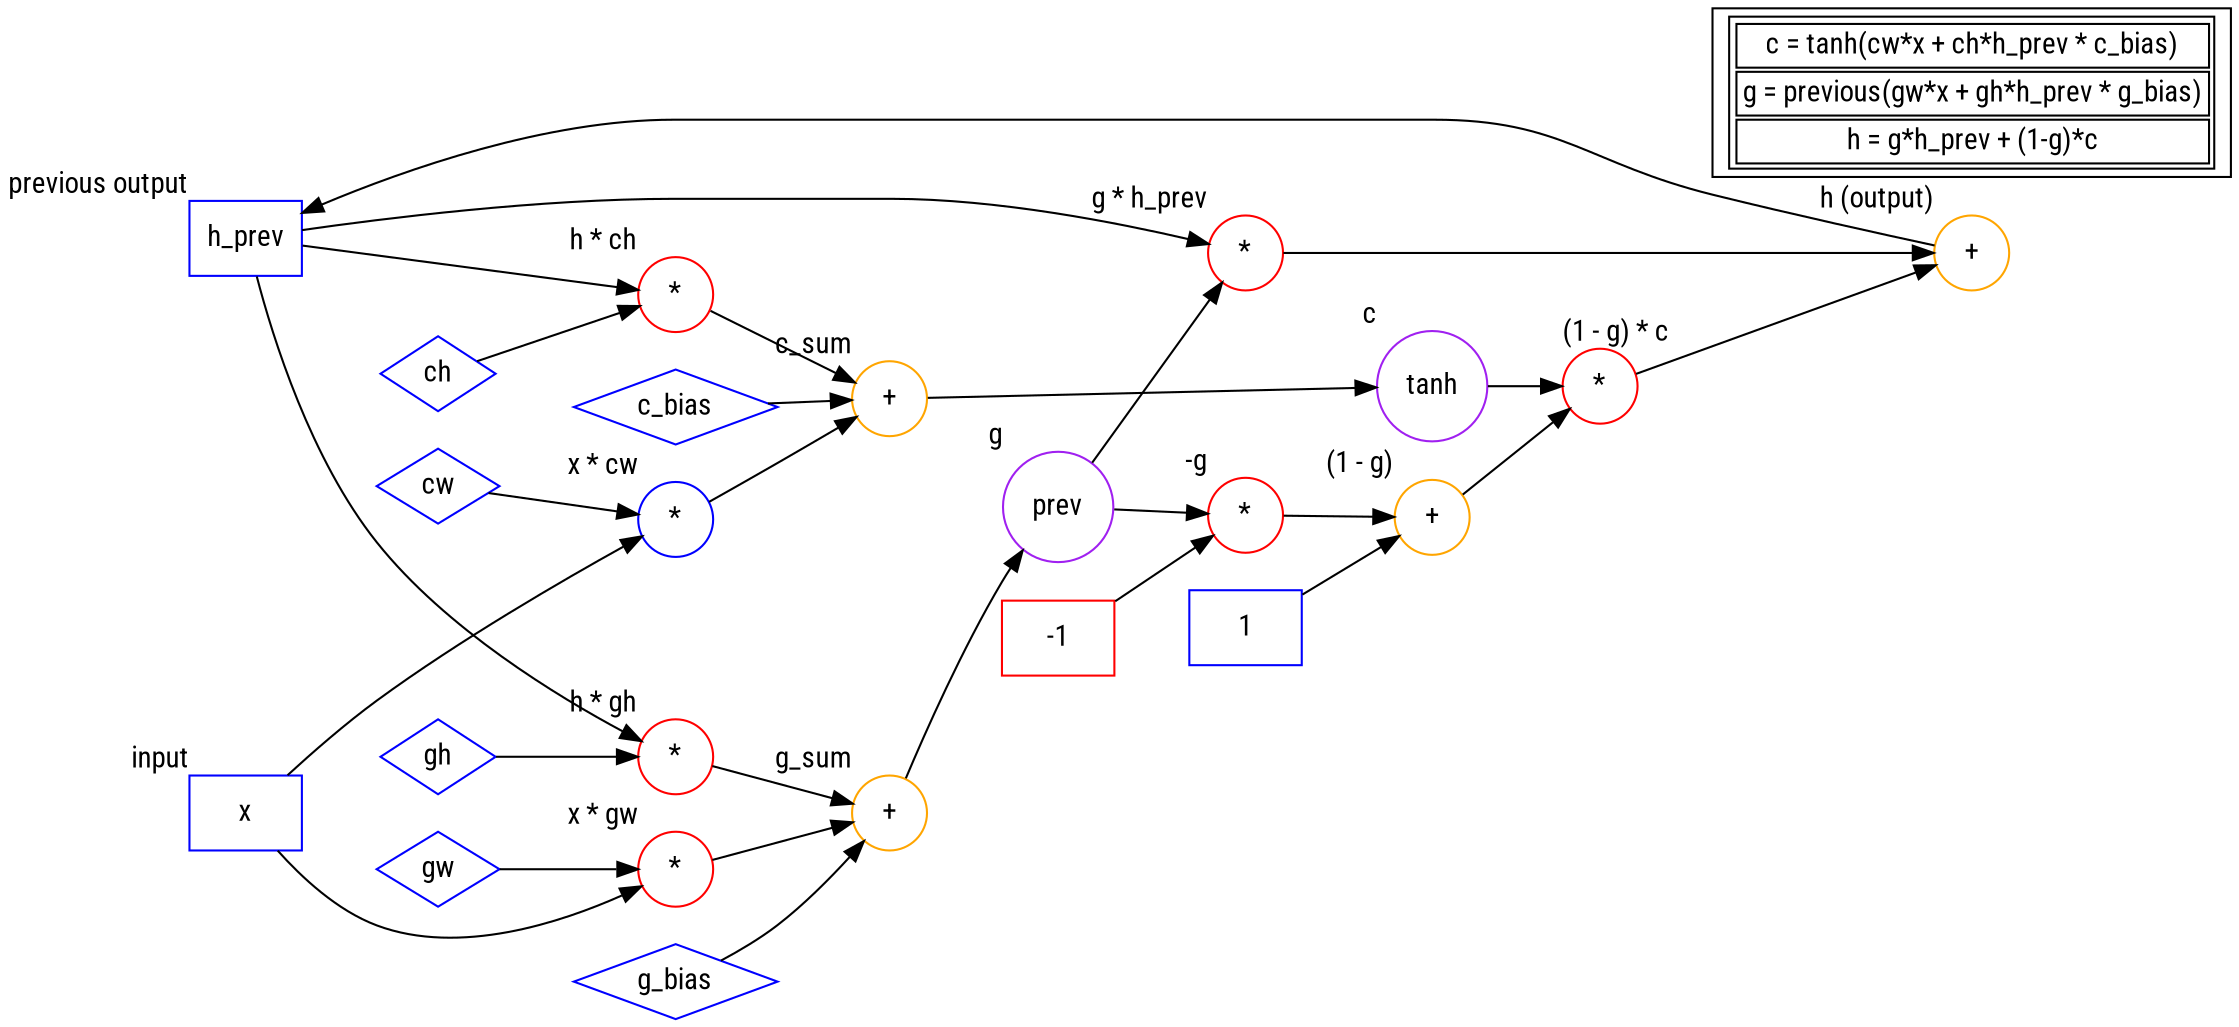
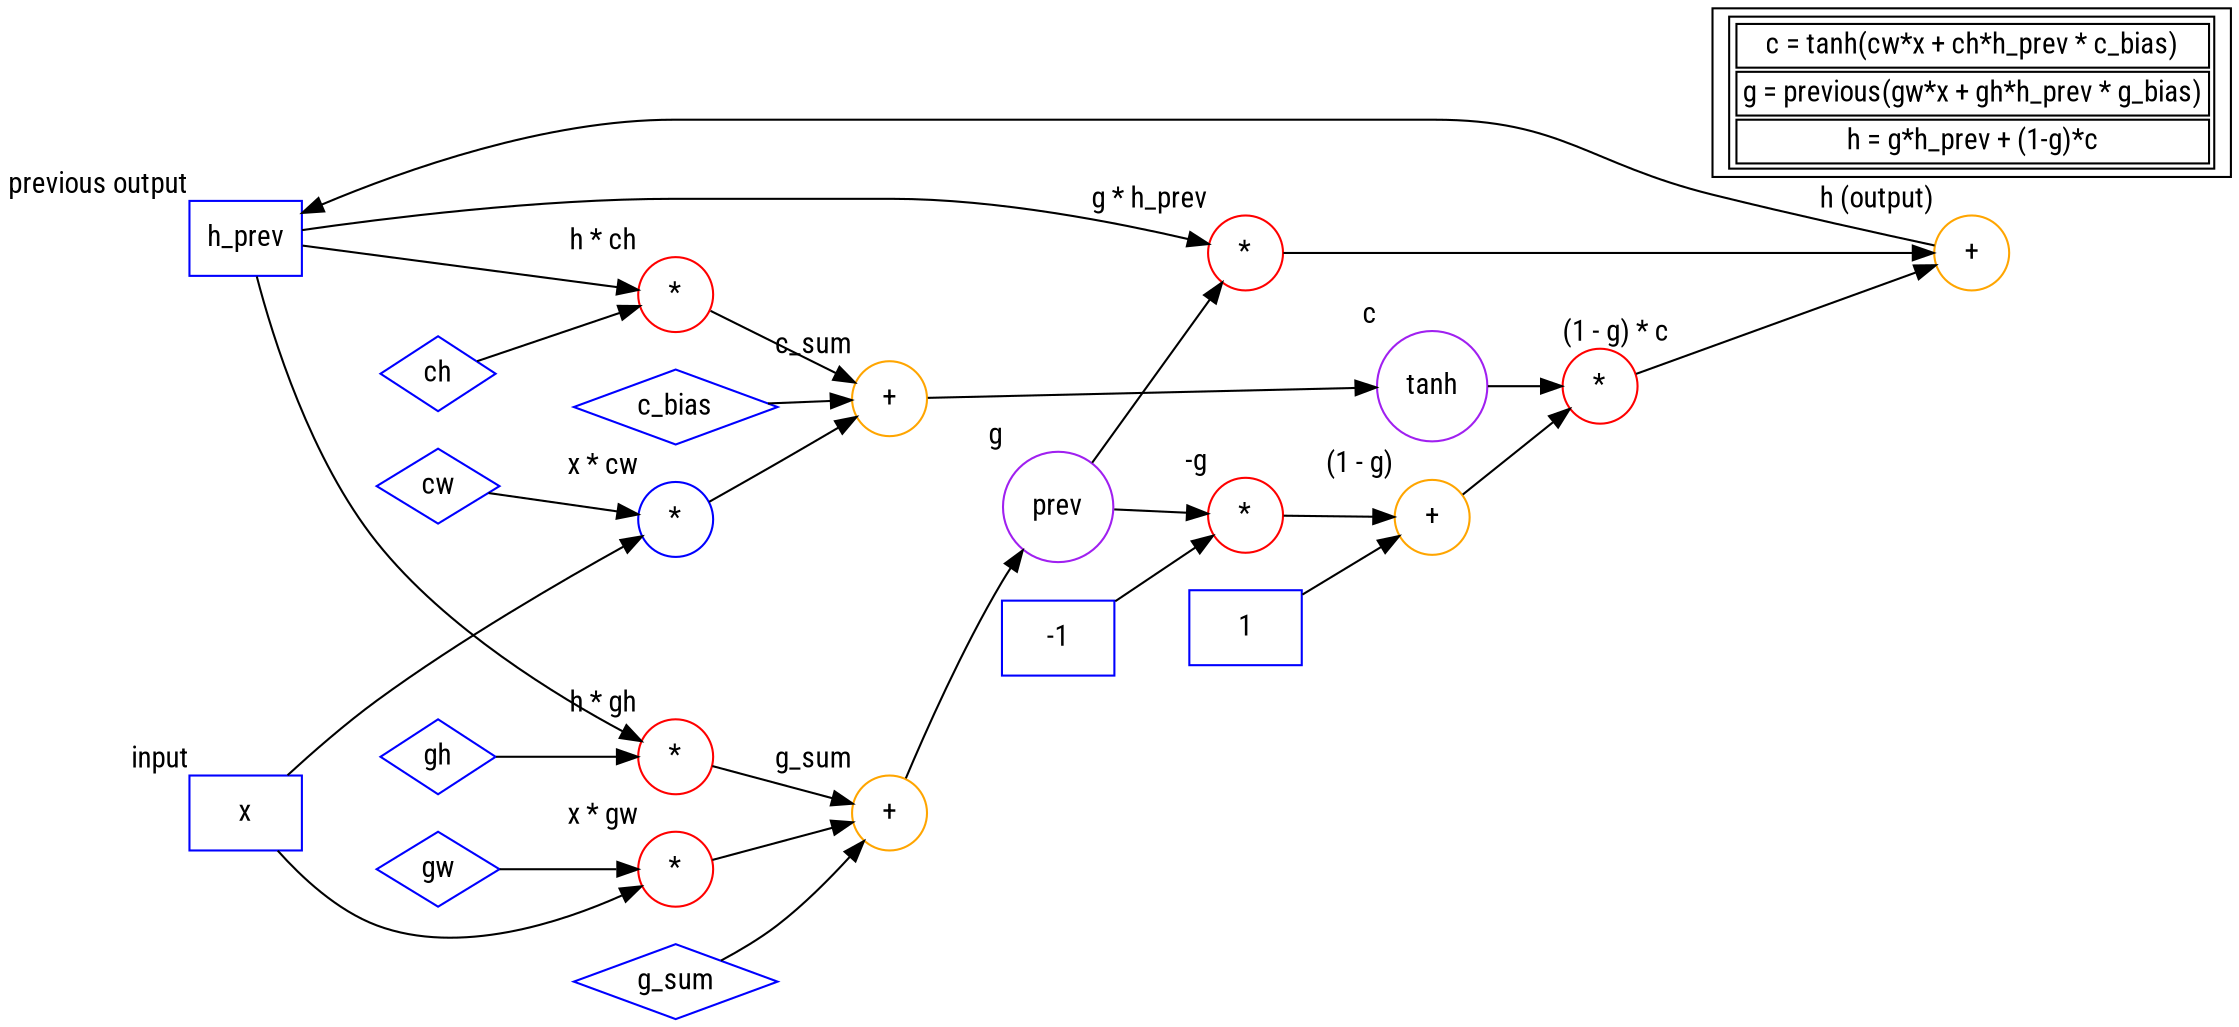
(1058, 638) -> (1058, 638)
(676, 982) -> (676, 982)
